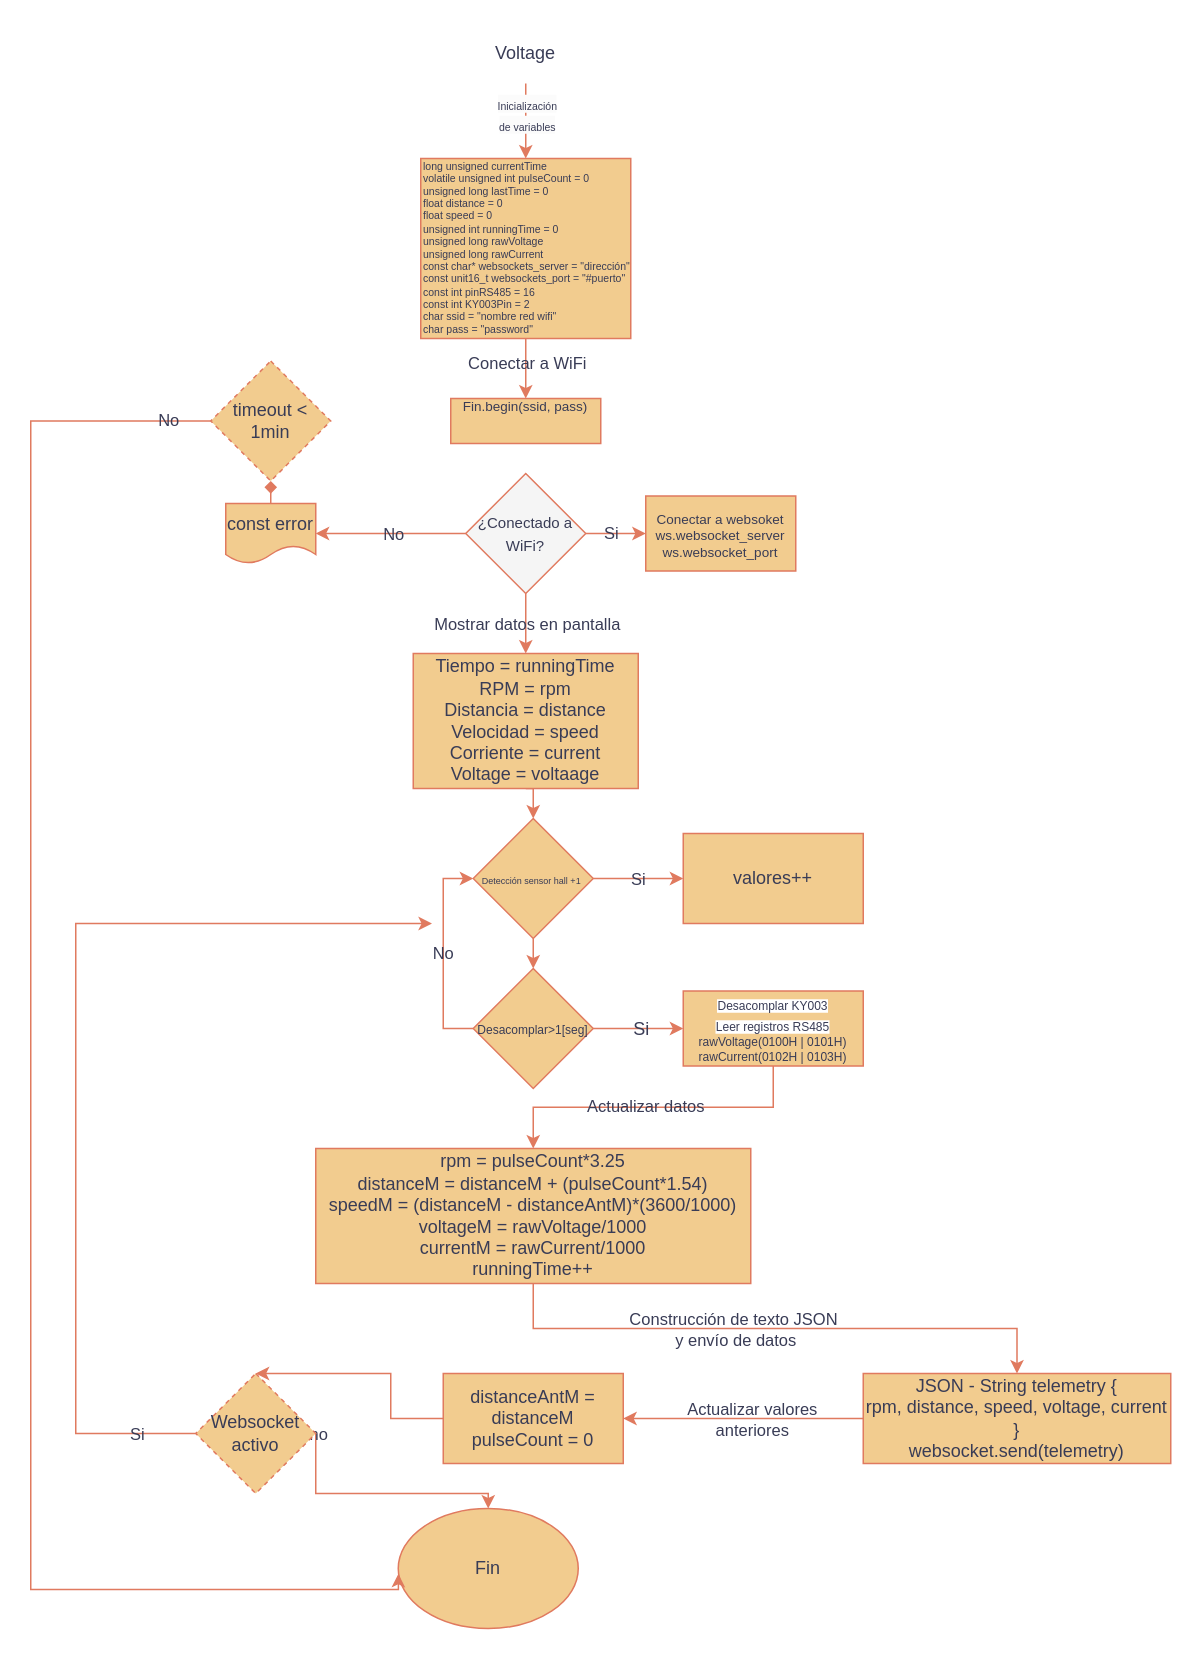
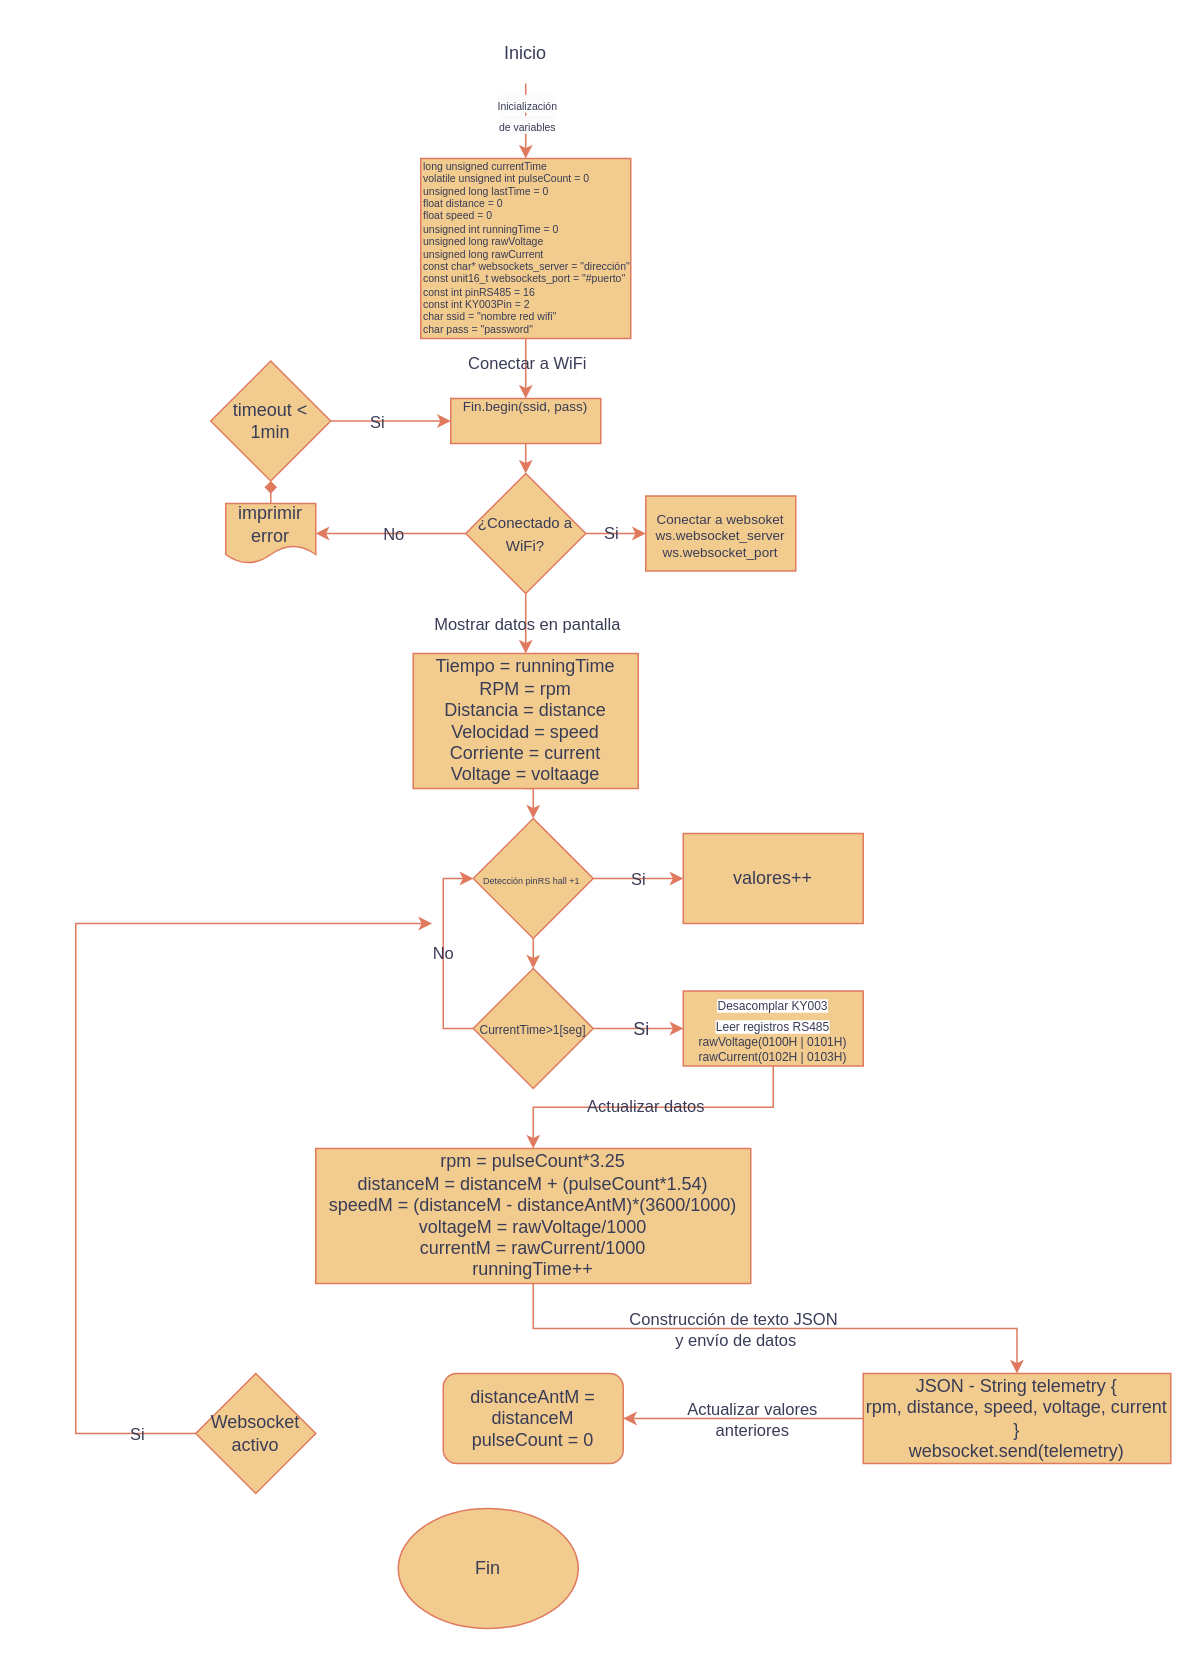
(526, 53) -> (526, 53)
(271, 421) -> (271, 421)
none -> (386, 421)
none -> (526, 453)
(271, 524) -> (271, 524)
(526, 533) -> (526, 533)
(533, 878) -> (533, 878)
(533, 1028) -> (533, 1028)
(31, 1101) -> none
(377, 1373) -> none
(533, 1418) -> (533, 1418)
(256, 1433) -> (256, 1433)
(374, 1493) -> none
